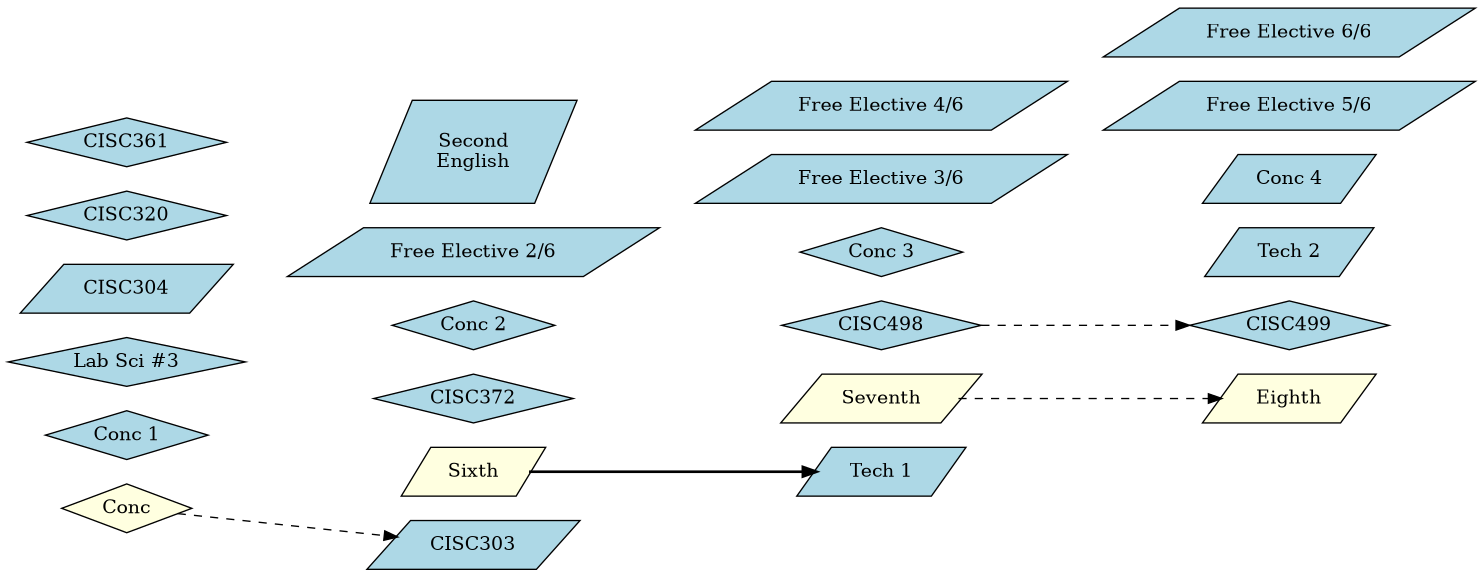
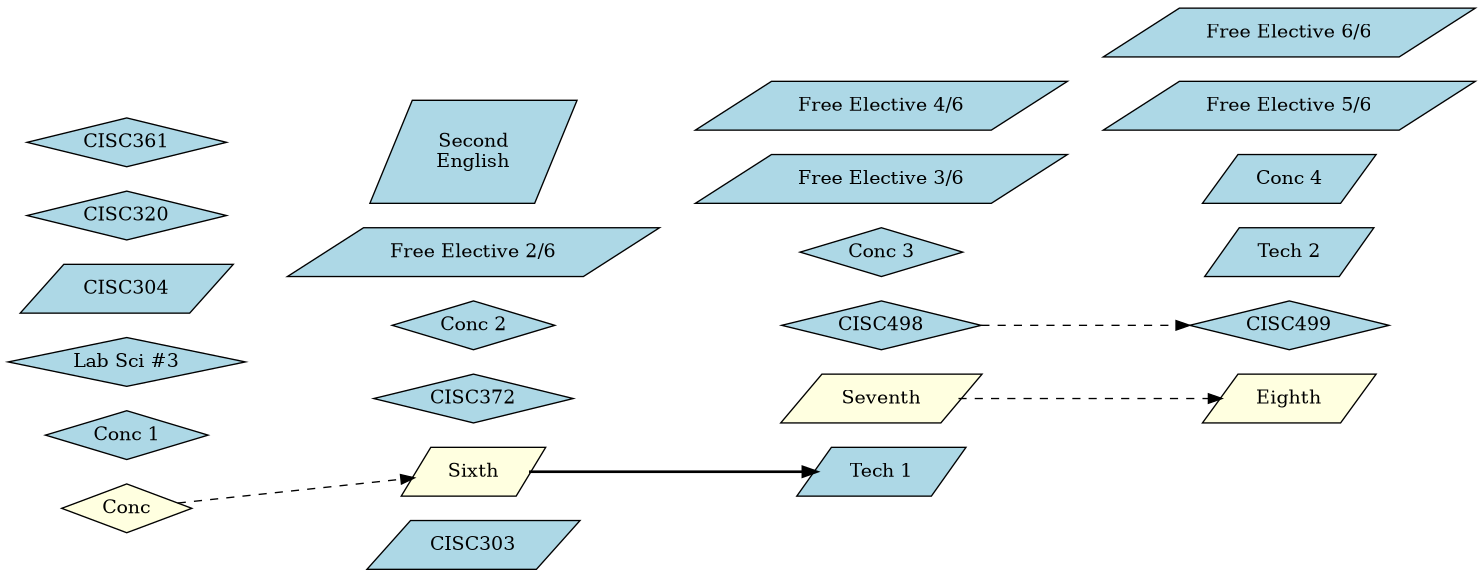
(281, 525) -> (289, 491)
